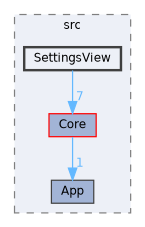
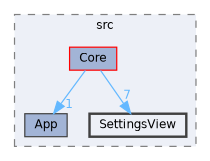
(73, 86) -> (112, 87)
